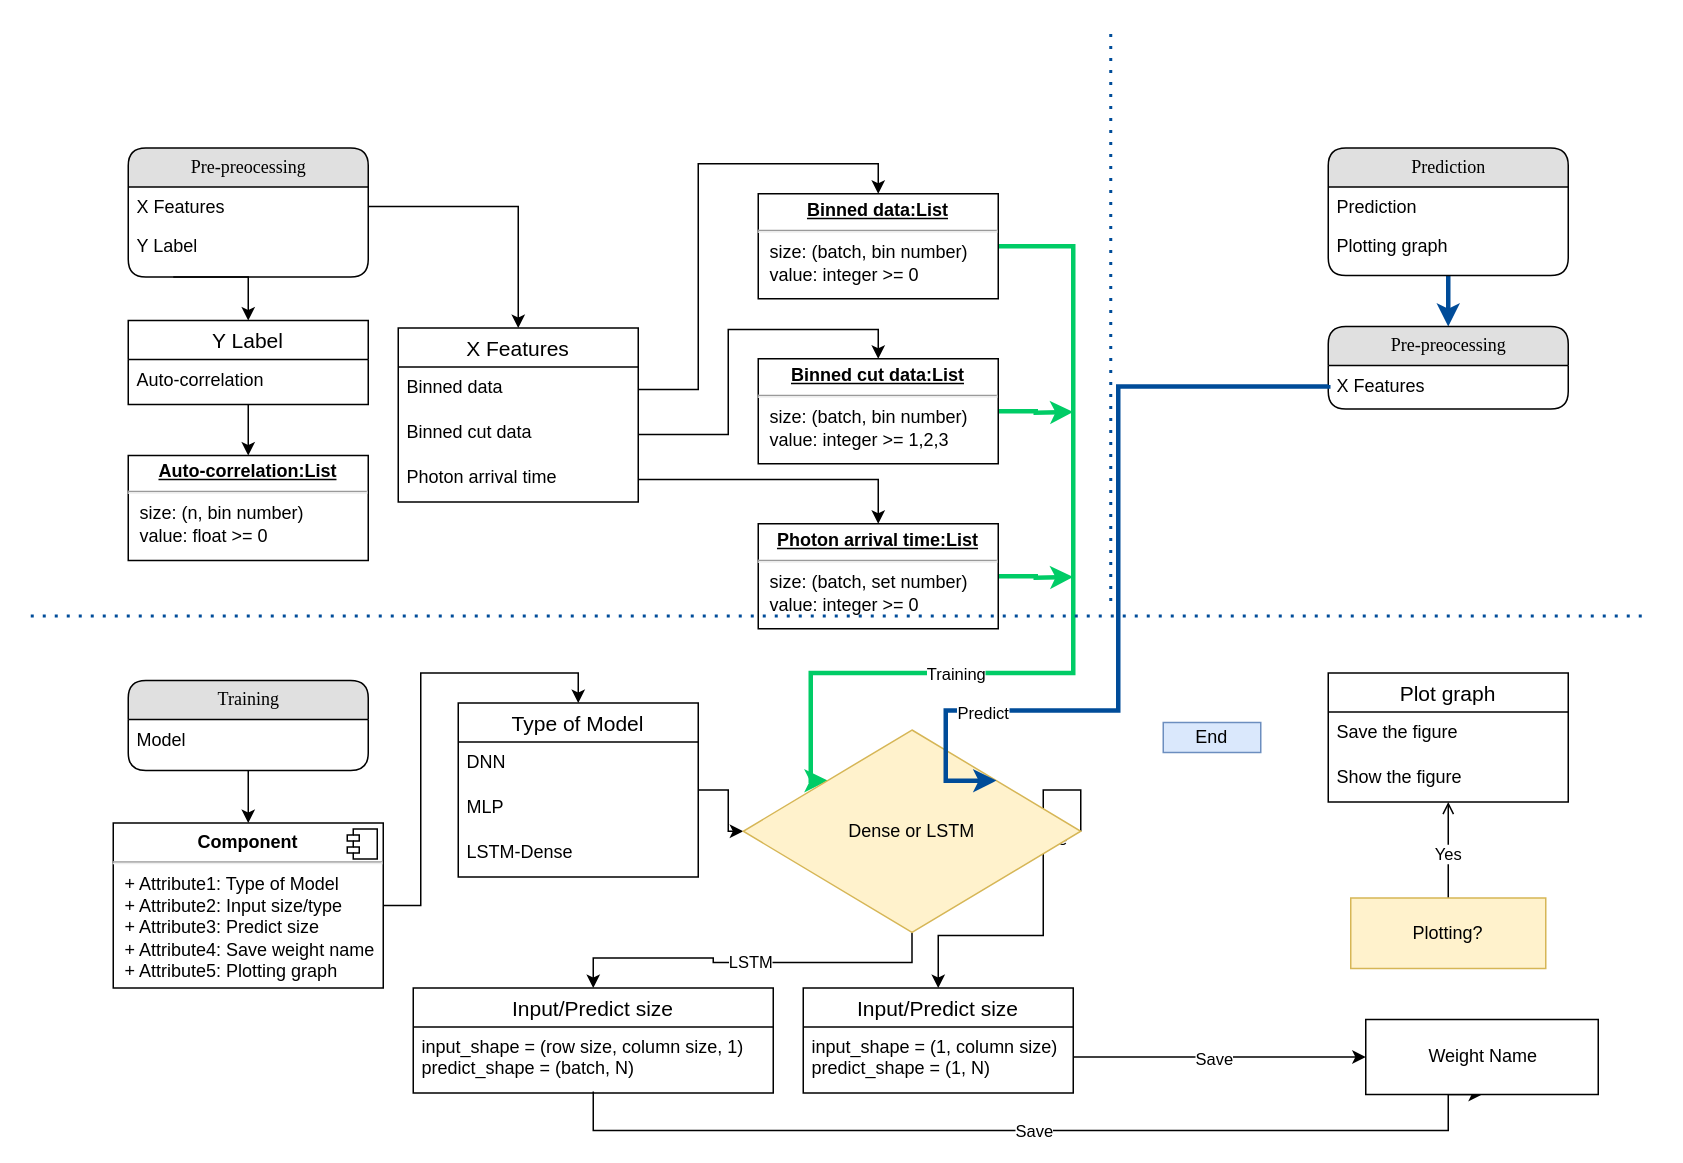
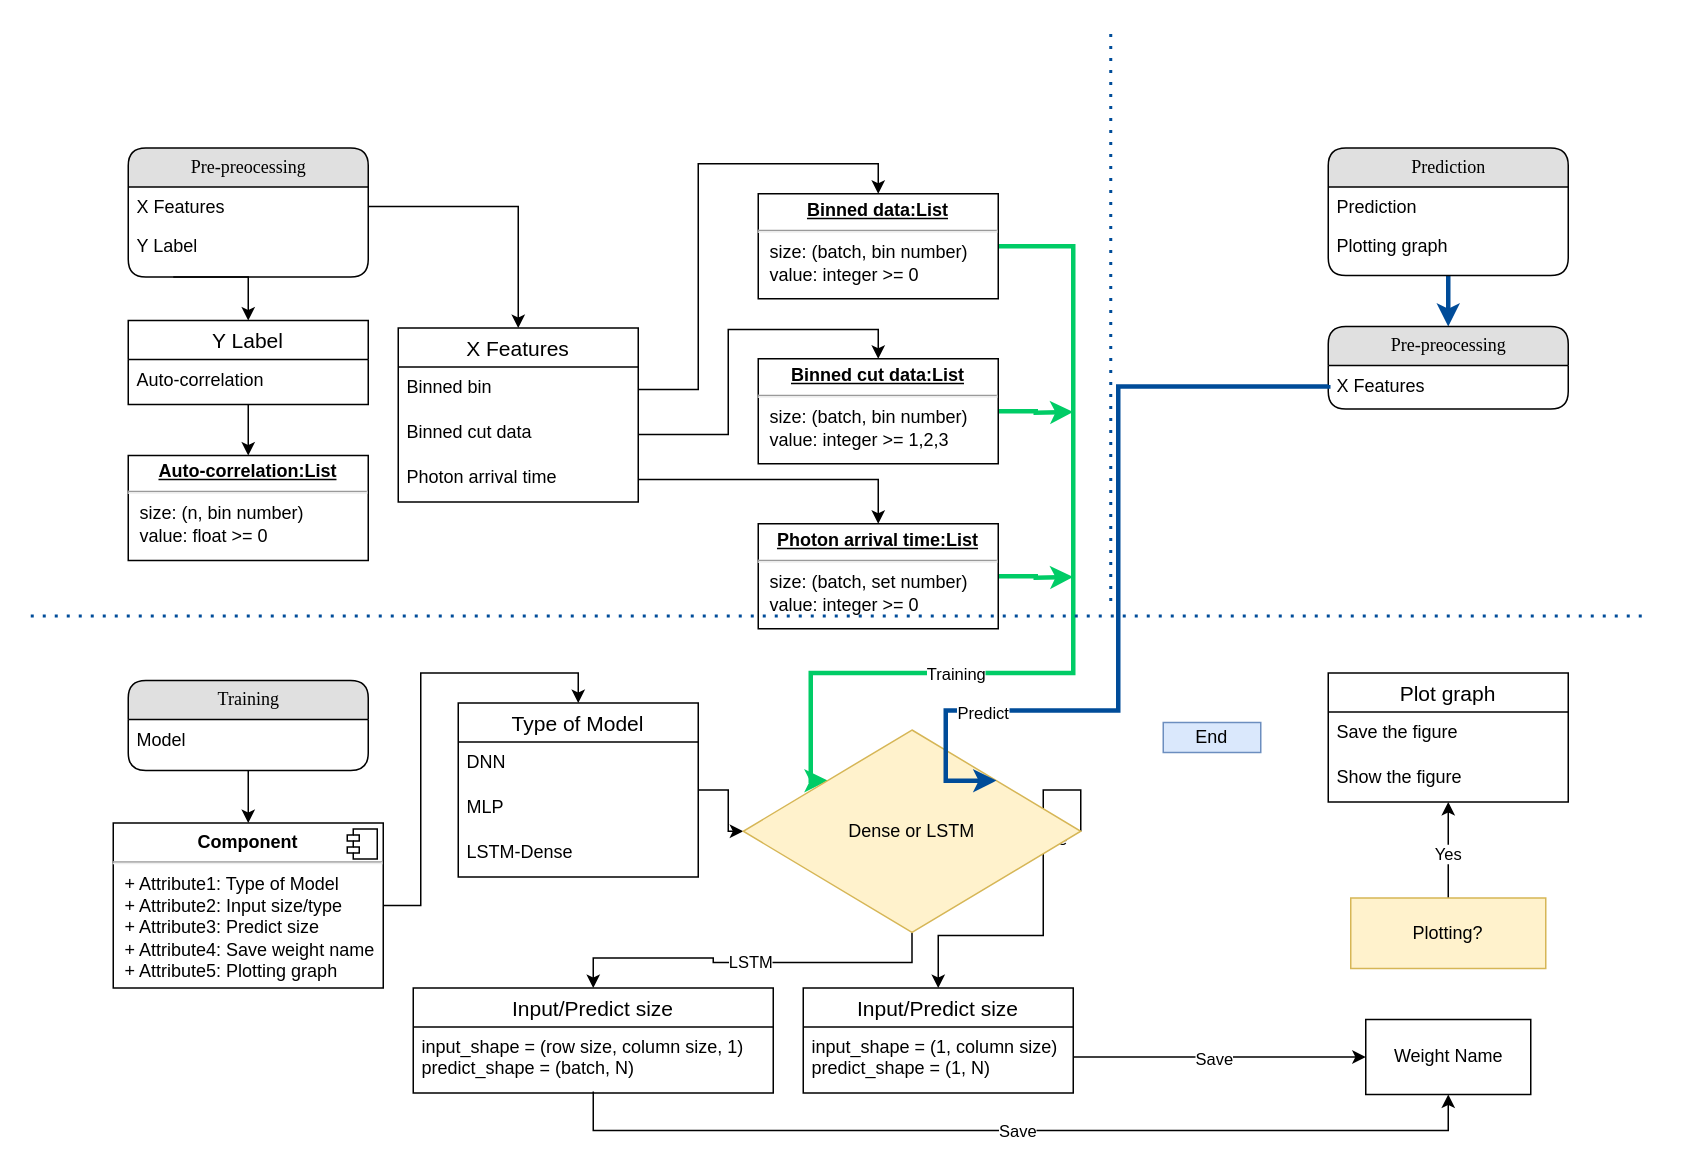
(457, 387) -> (450, 387)
(1448, 810) -> (1448, 813)
(1482, 1057) -> (1448, 1057)
